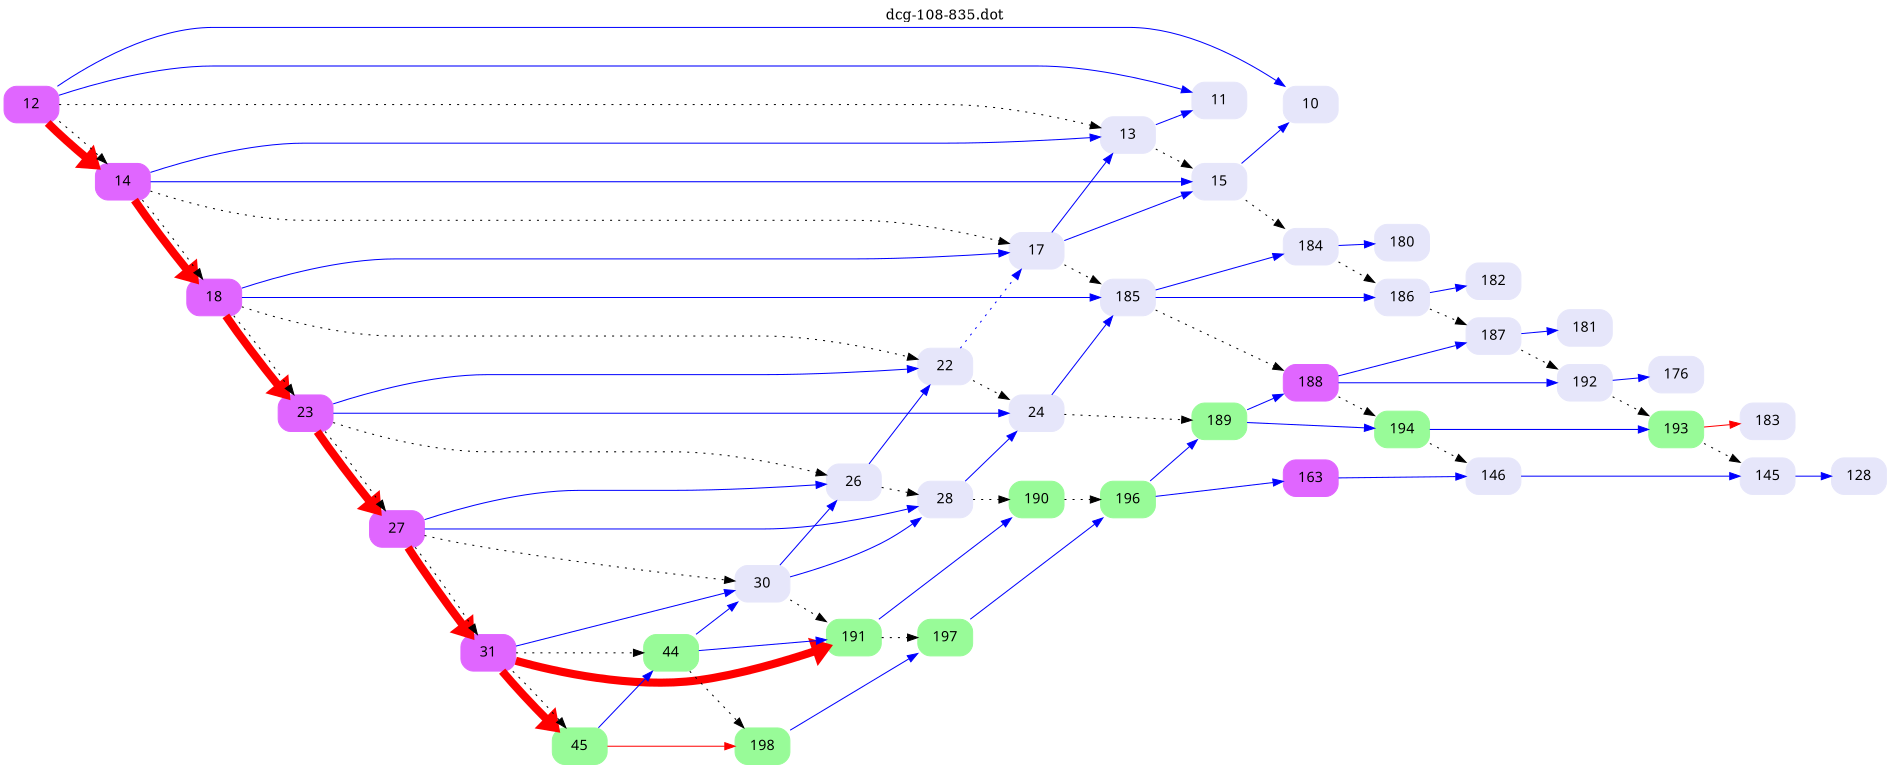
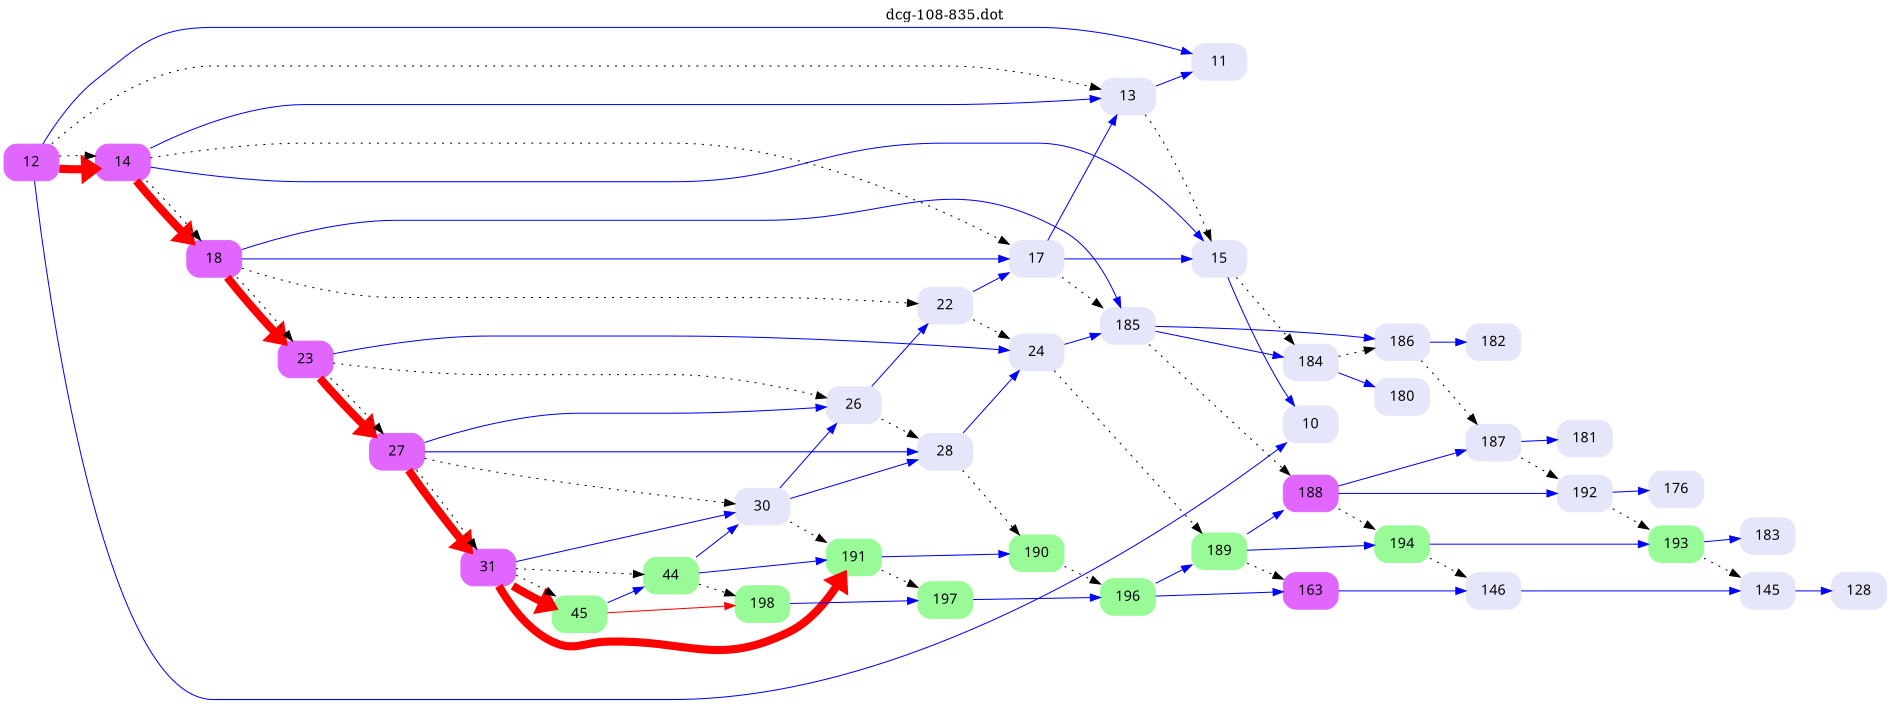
(988, 313) -> (987, 285)
(619, 375) -> none
(1717, 426) -> (1717, 541)
none -> (1261, 569)
